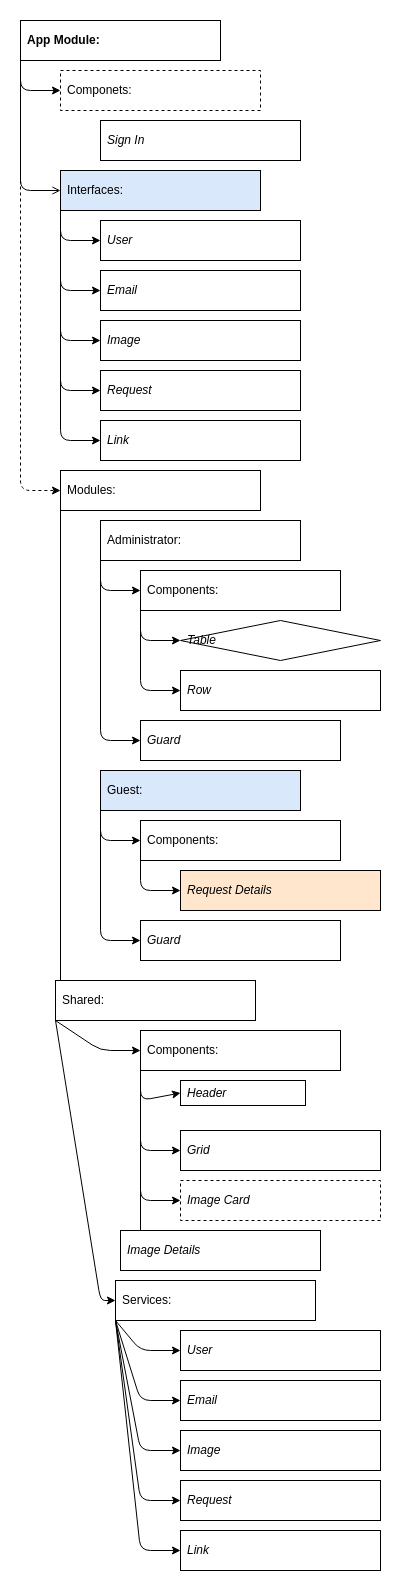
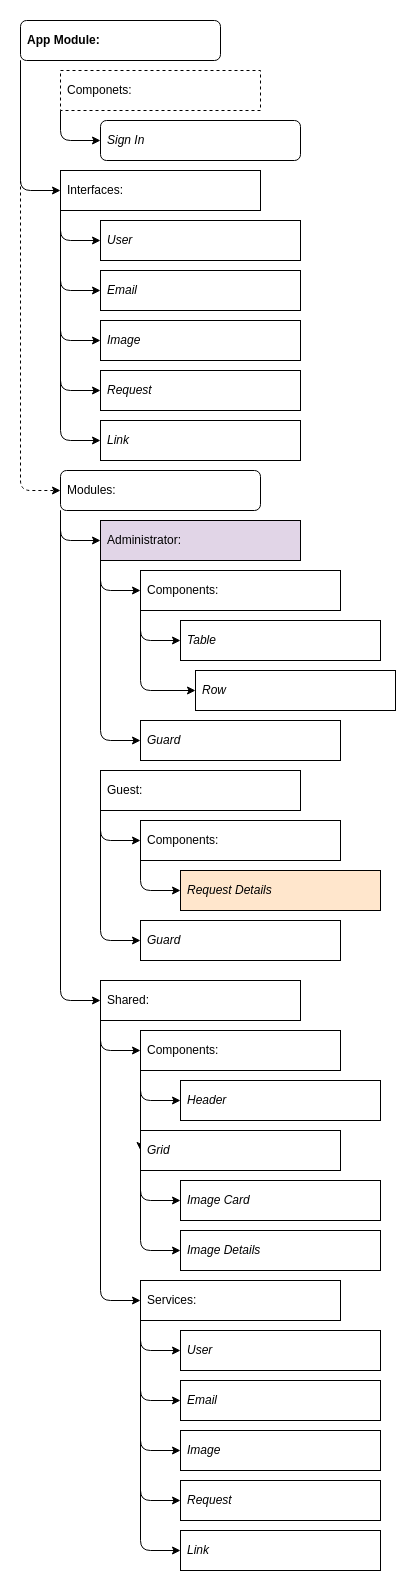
(121, 41) -> (121, 41)
(39, 91) -> none
none -> (64, 139)
(201, 141) -> (201, 141)
(54, 191) -> (52, 191)
(161, 191) -> (161, 191)
(161, 491) -> (161, 491)
none -> (79, 541)
(201, 541) -> (201, 541)
(281, 641) -> (281, 641)
(281, 691) -> (296, 691)
(201, 791) -> (201, 791)
(156, 1001) -> (201, 1001)
(243, 1093) -> (281, 1101)
(281, 1151) -> (241, 1151)
(281, 1201) -> (281, 1201)
(221, 1251) -> (281, 1251)
(216, 1301) -> (241, 1301)
